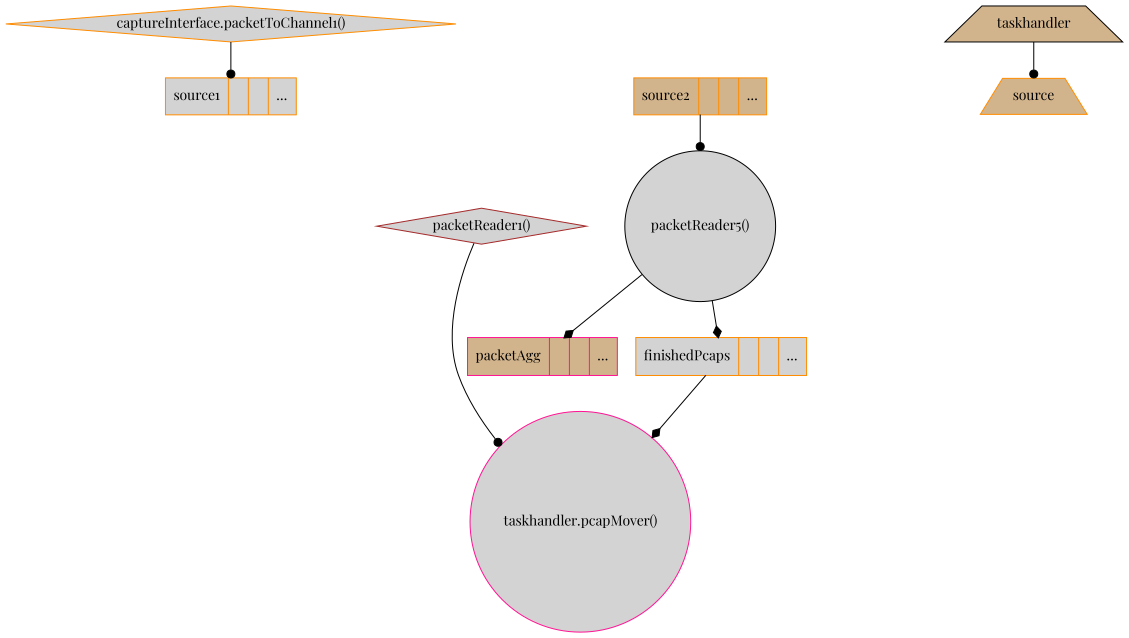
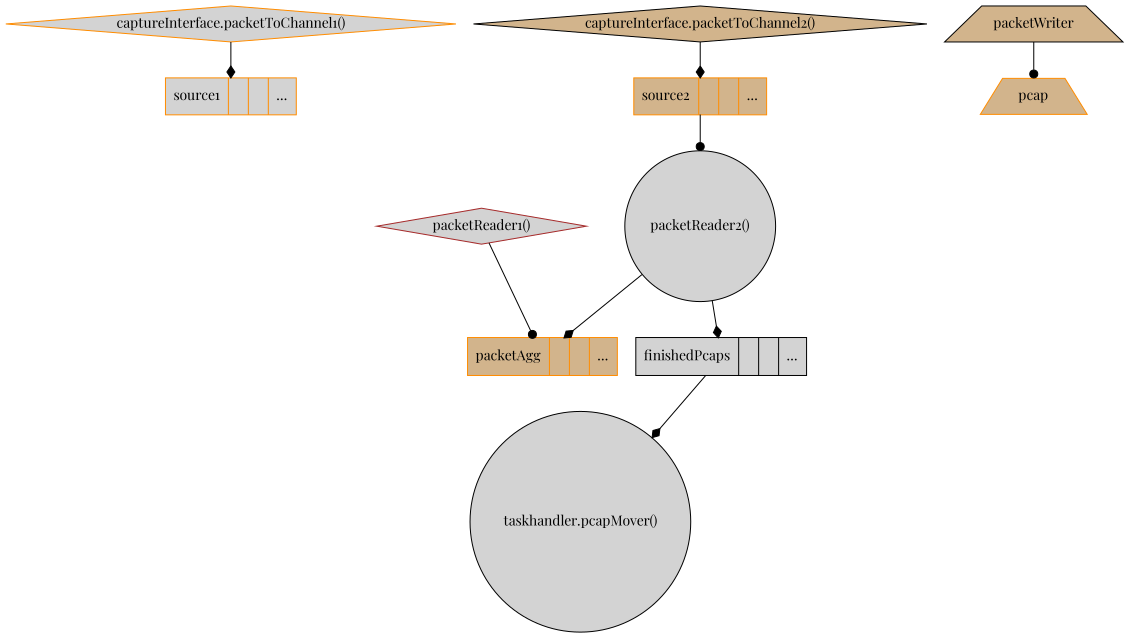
none -> (700, 24)
(1034, 24) -> (1034, 24)
(231, 56) -> (231, 56)
(1034, 96) -> (1034, 96)
(700, 226) -> (700, 226)
(453, 345) -> (510, 287)
(542, 357) -> (542, 357)
(721, 357) -> (721, 357)
(580, 522) -> (580, 522)
